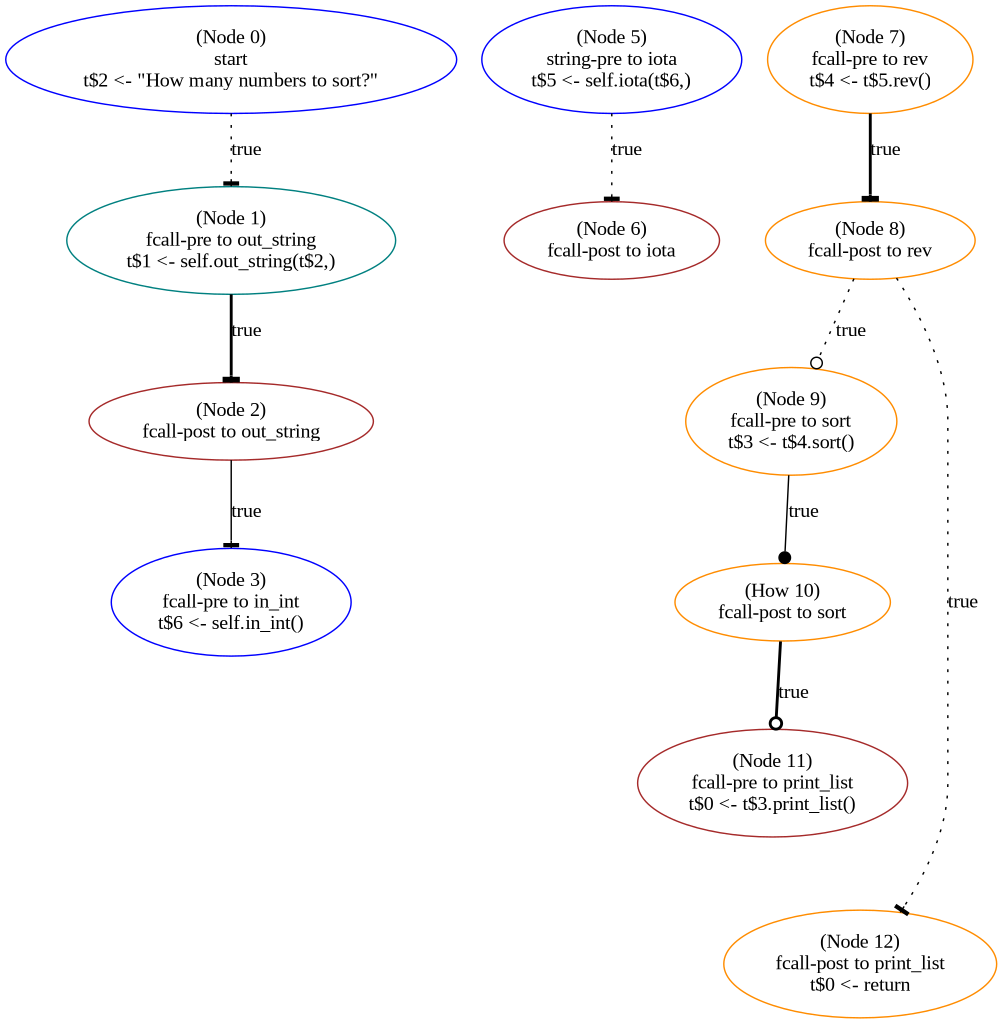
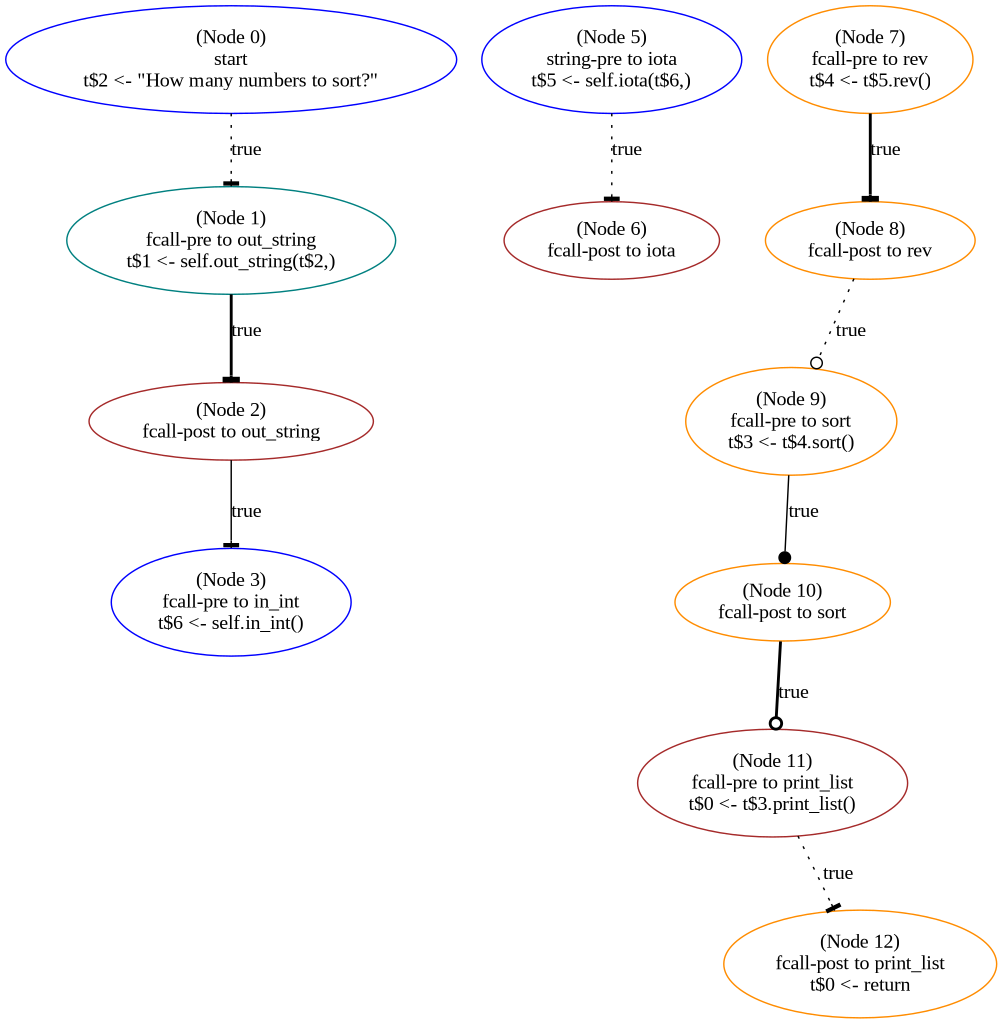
(948, 591) -> (815, 870)
(783, 602) -> (783, 602)
